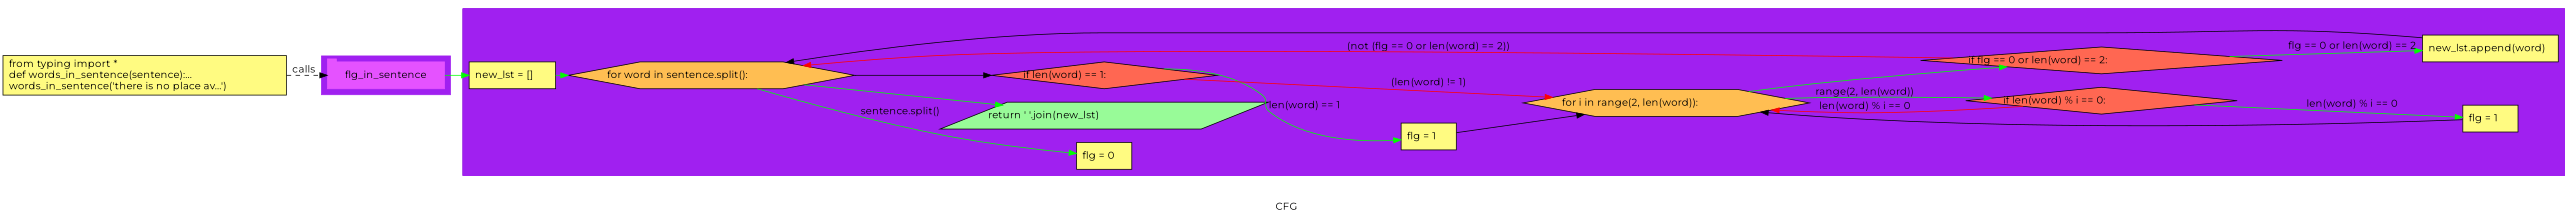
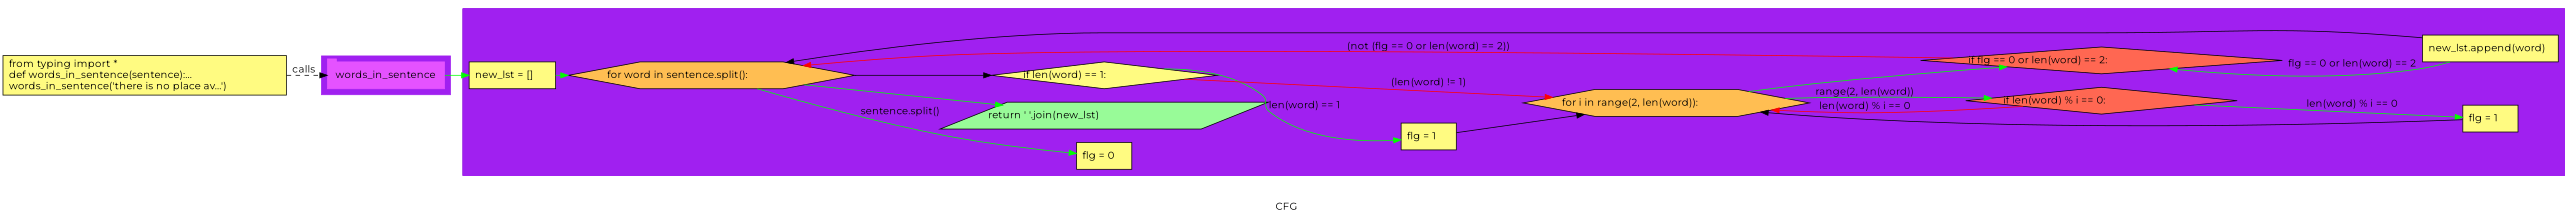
(2322, 54) -> (2314, 76)
(386, 75) -> (386, 75)
(1104, 75) -> (1104, 75)
